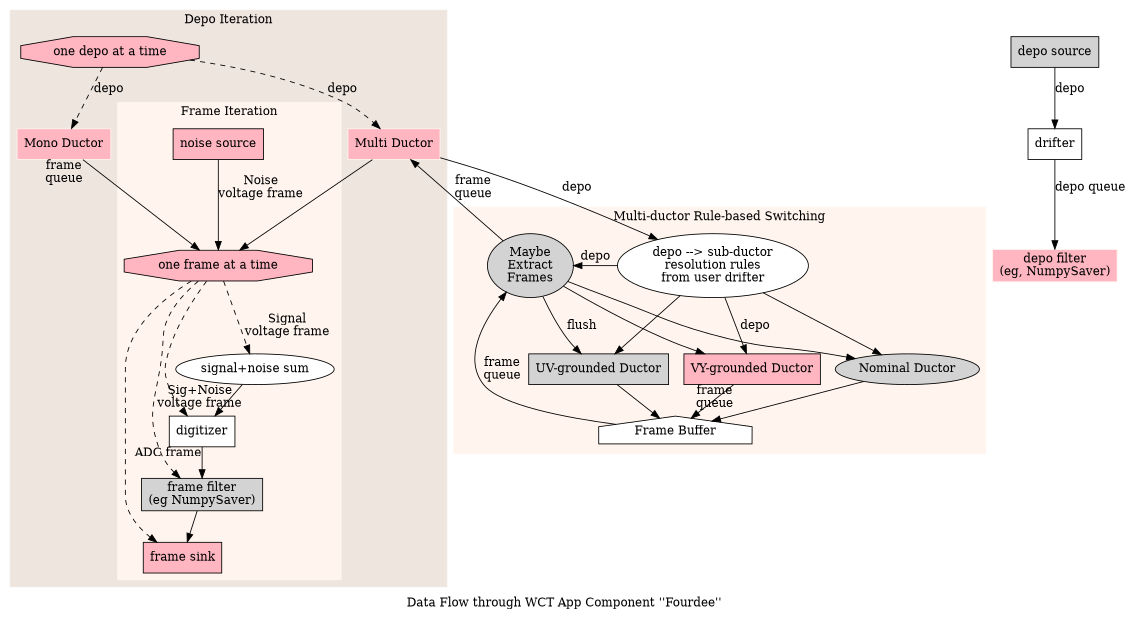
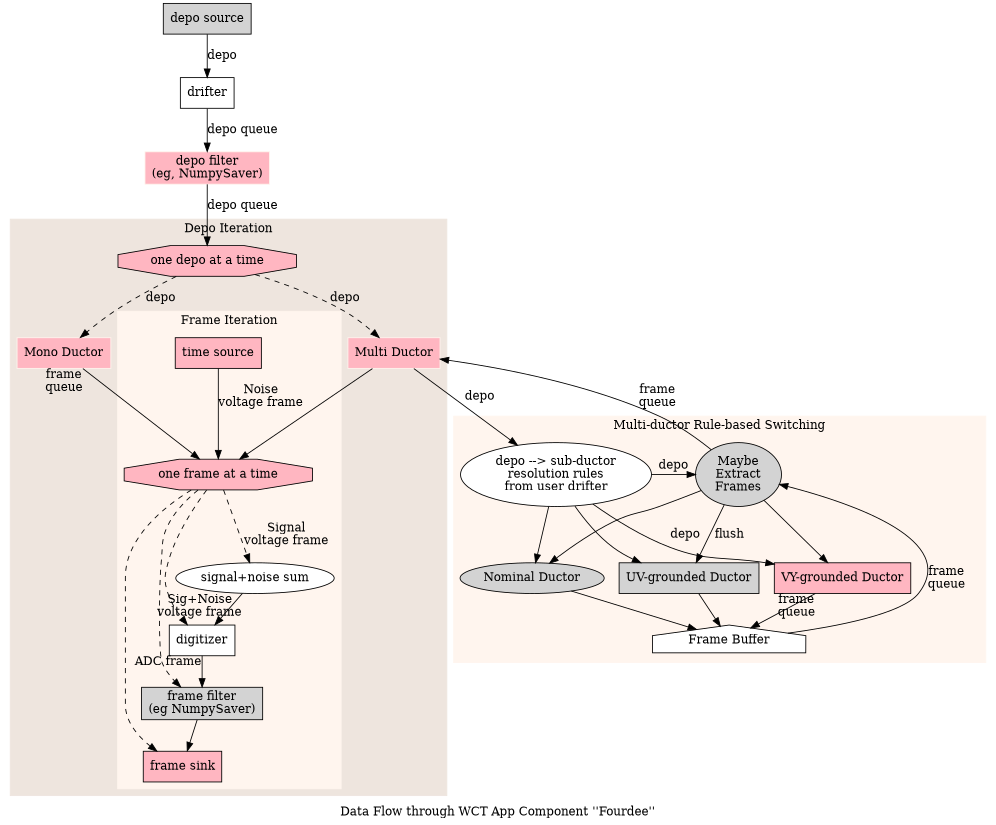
(218, 144) -> (218, 353)
none -> (207, 211)
